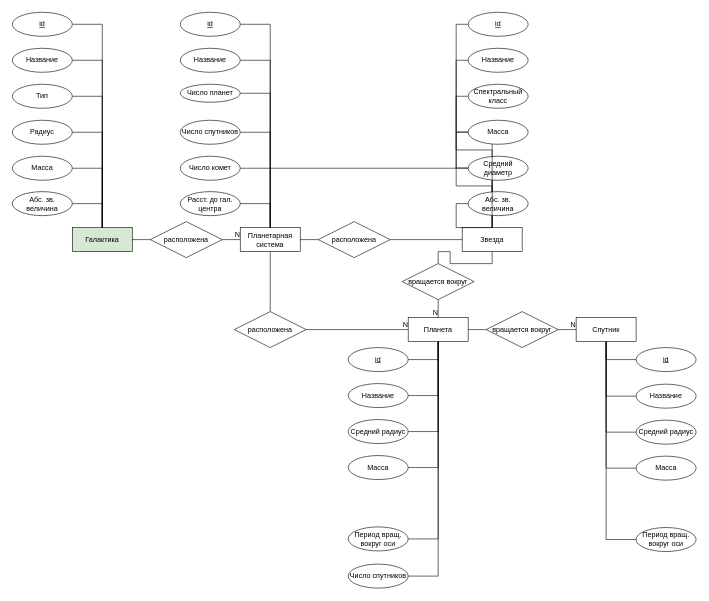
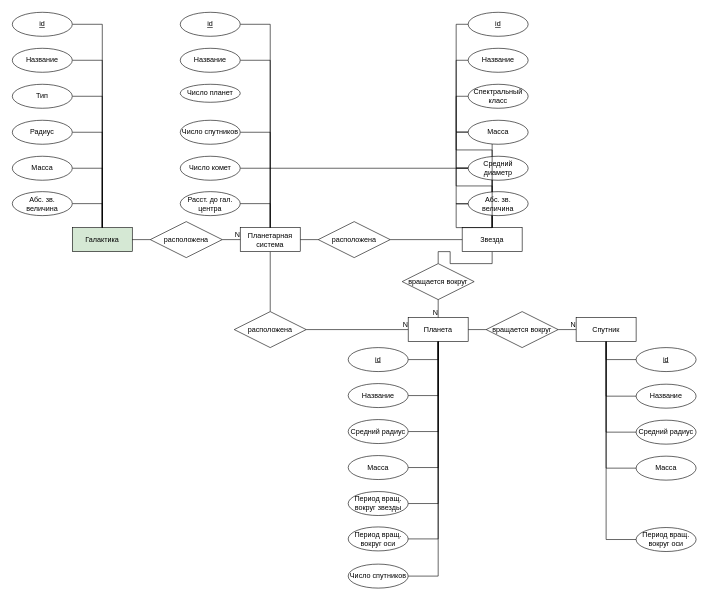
(254, 93) -> none
none -> (456, 194)
none -> (378, 504)
none -> (422, 504)
